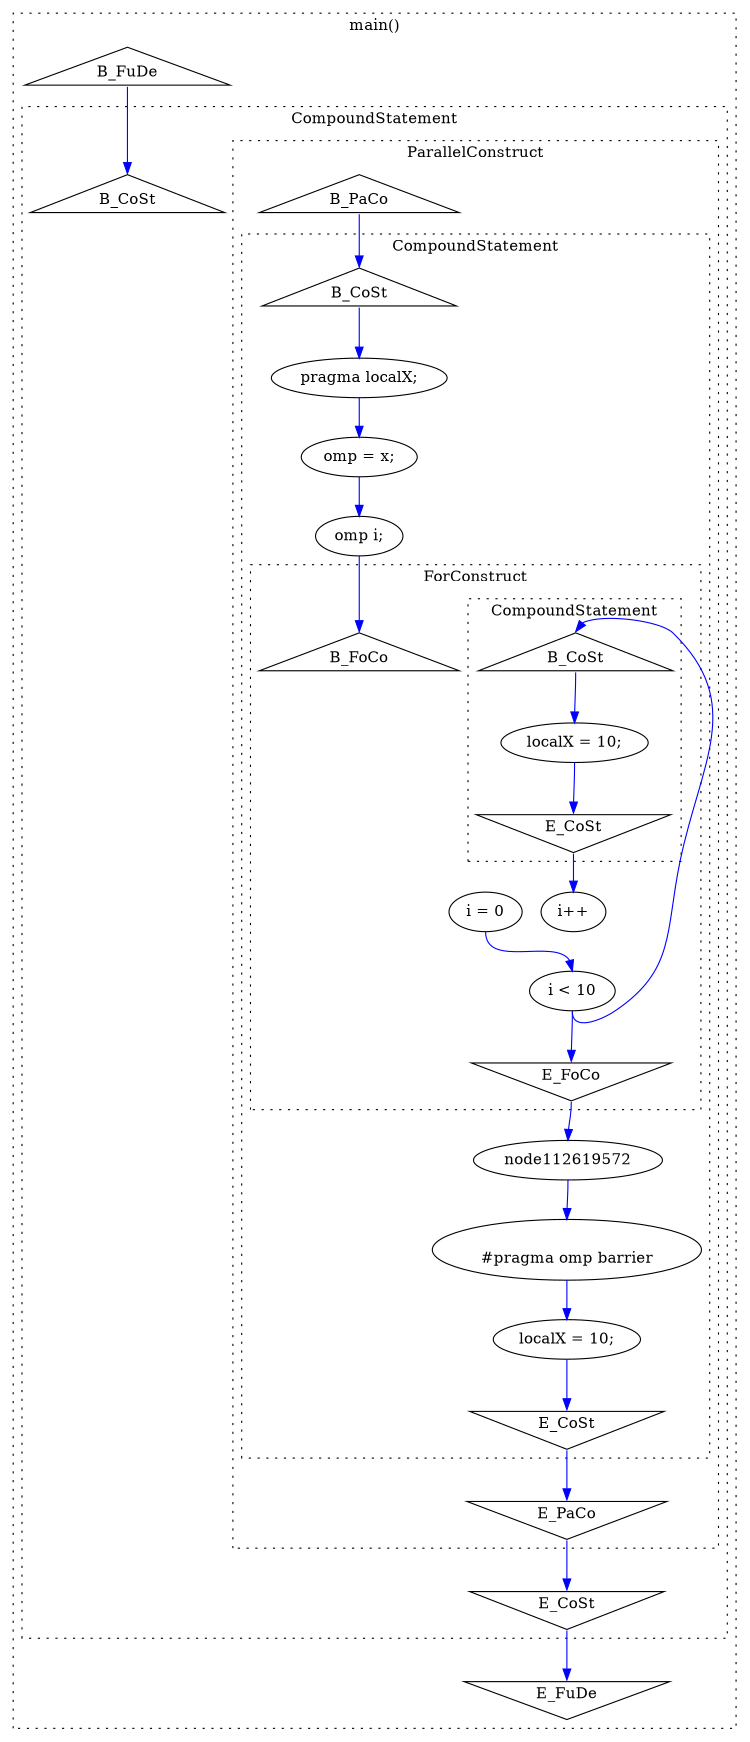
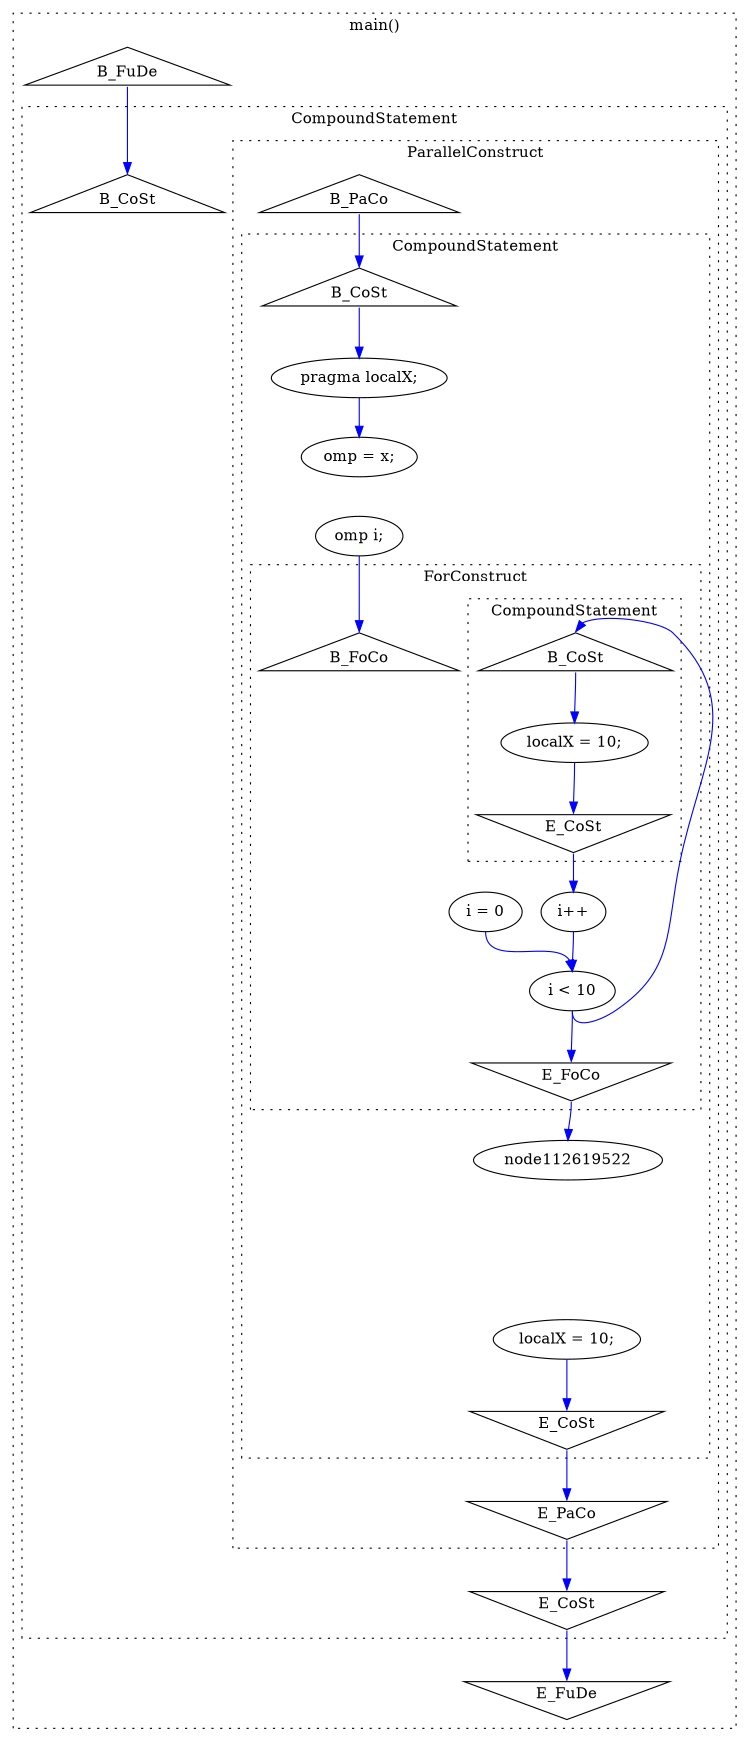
(359, 491) -> none
none -> (573, 946)
(568, 1160) -> (568, 1160)
(567, 1250) -> none
